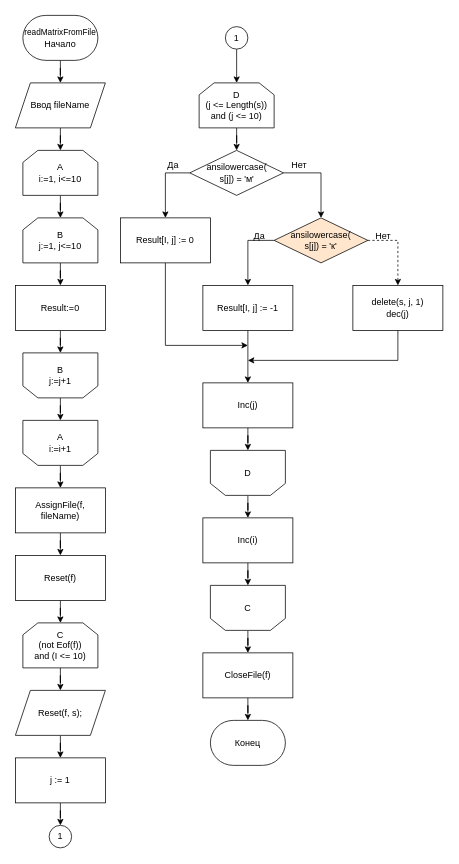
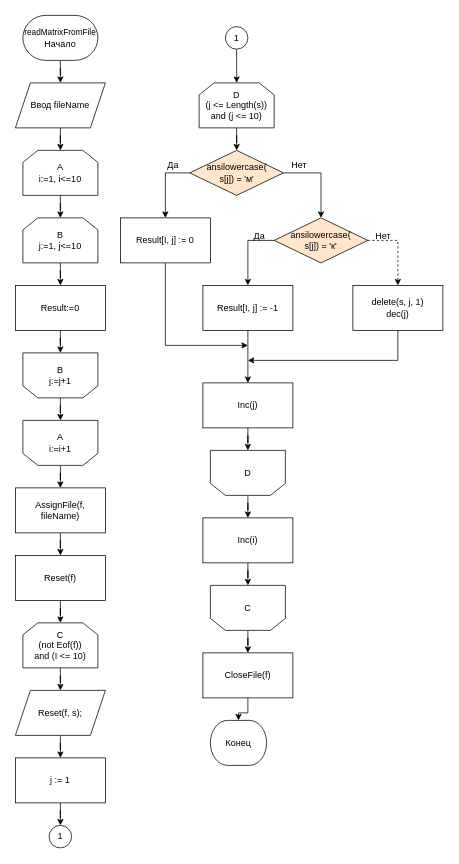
(237, 173) -> (237, 173)
(248, 743) -> (239, 743)
